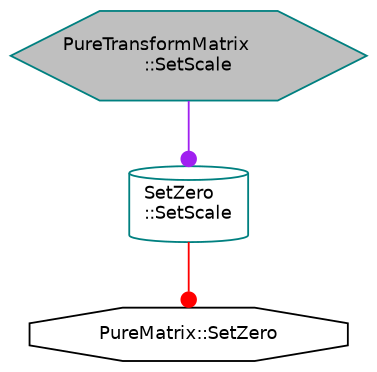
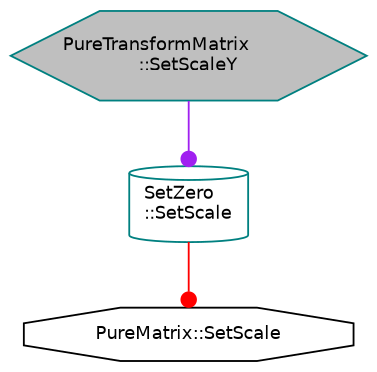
(189, 56) -> (189, 56)
(189, 334) -> (189, 334)
